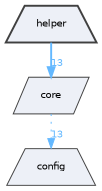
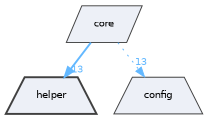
(51, 55) -> (81, 56)
